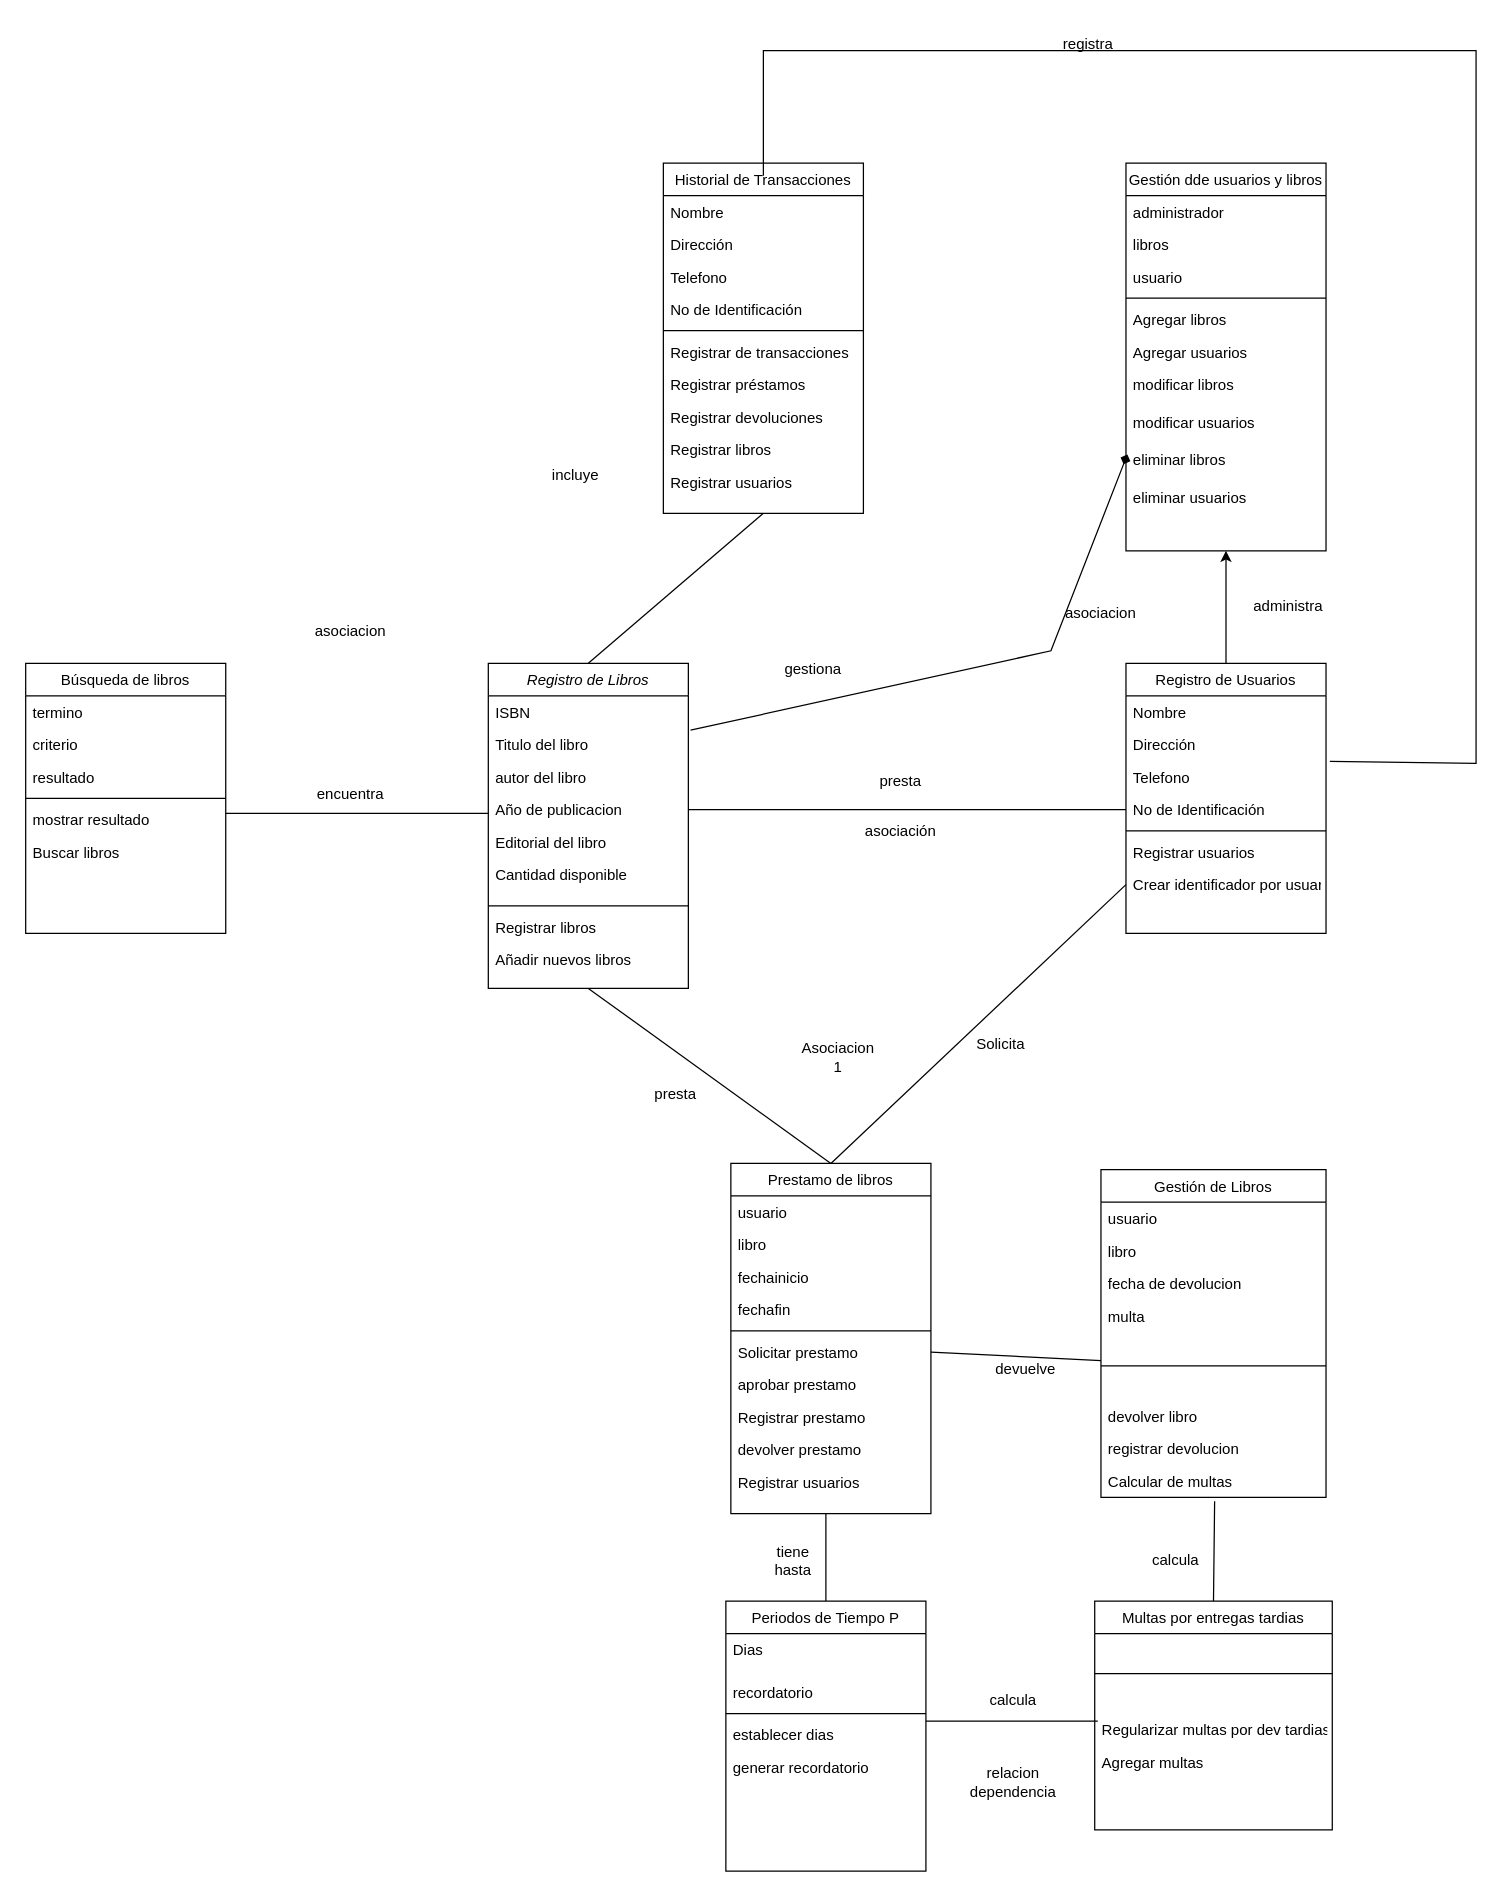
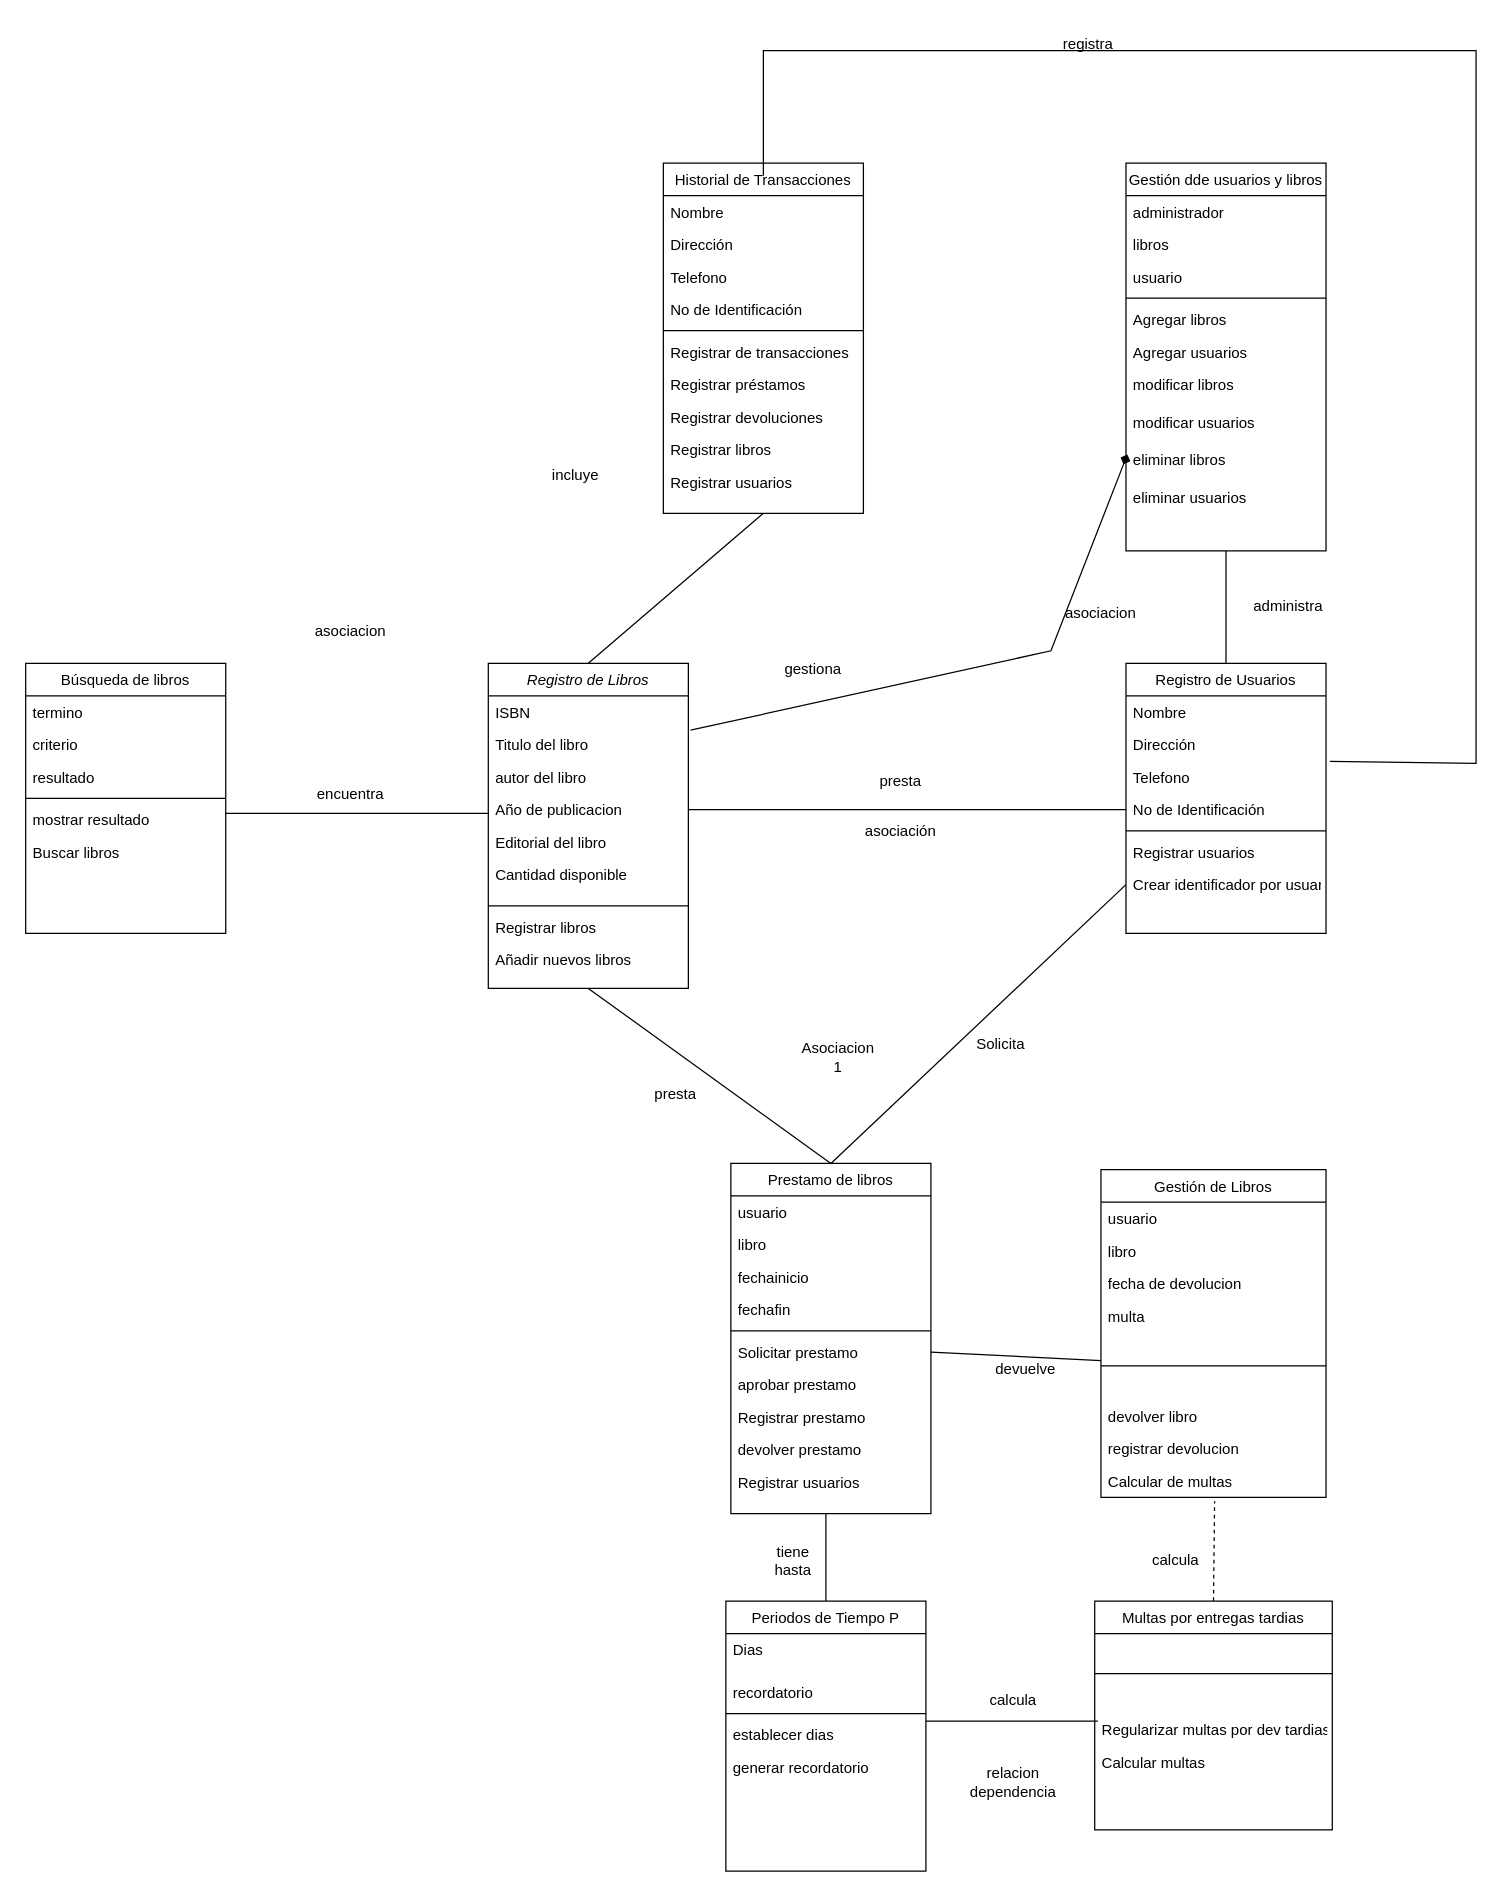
(1226, 561) -> (1226, 558)
(1214, 1550) -> (1214, 1550)
(1156, 1763) -> (1156, 1763)
